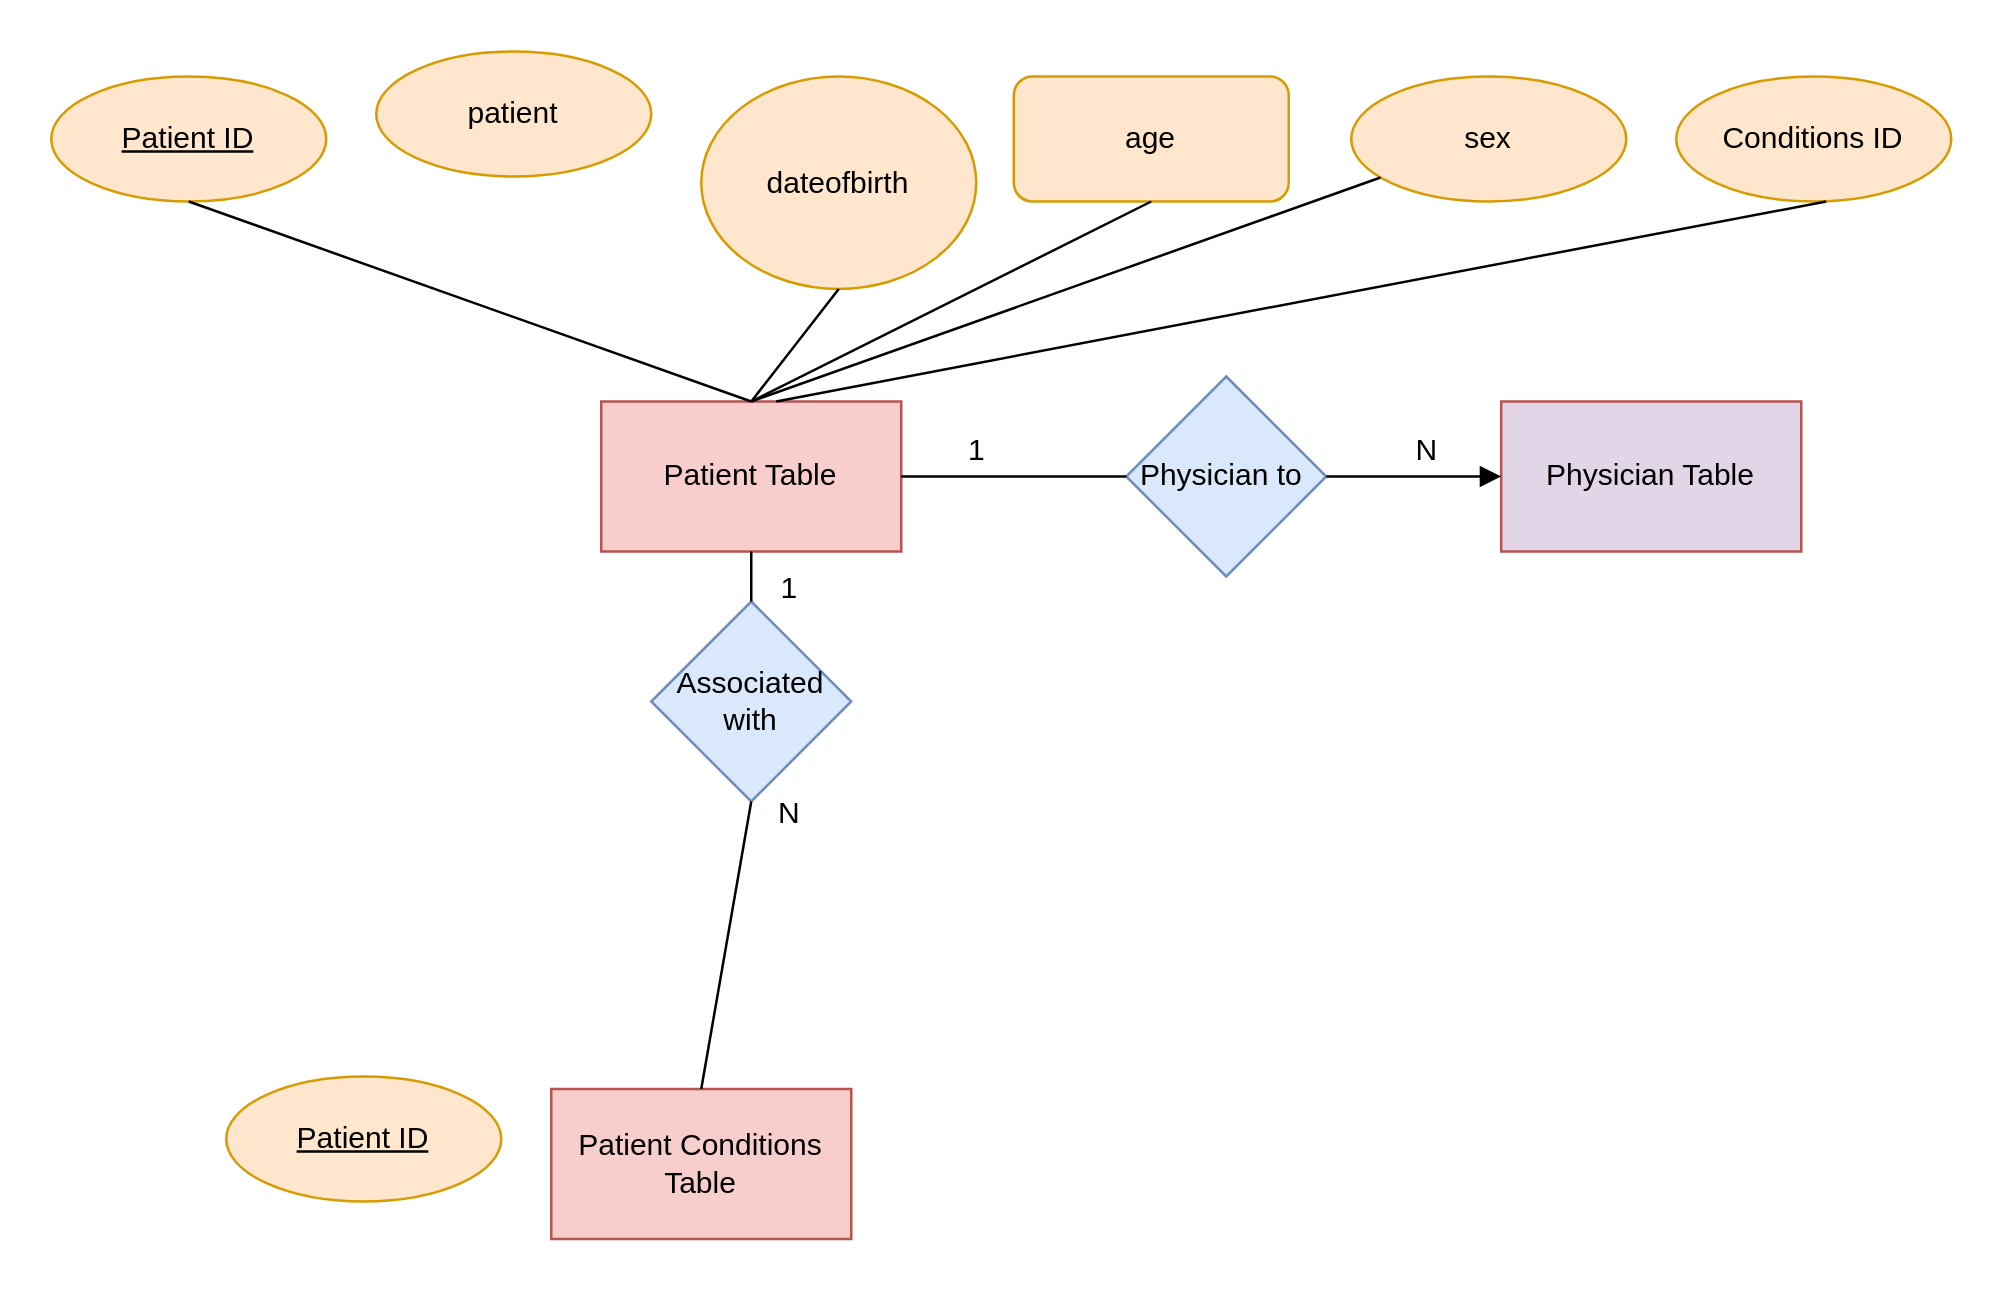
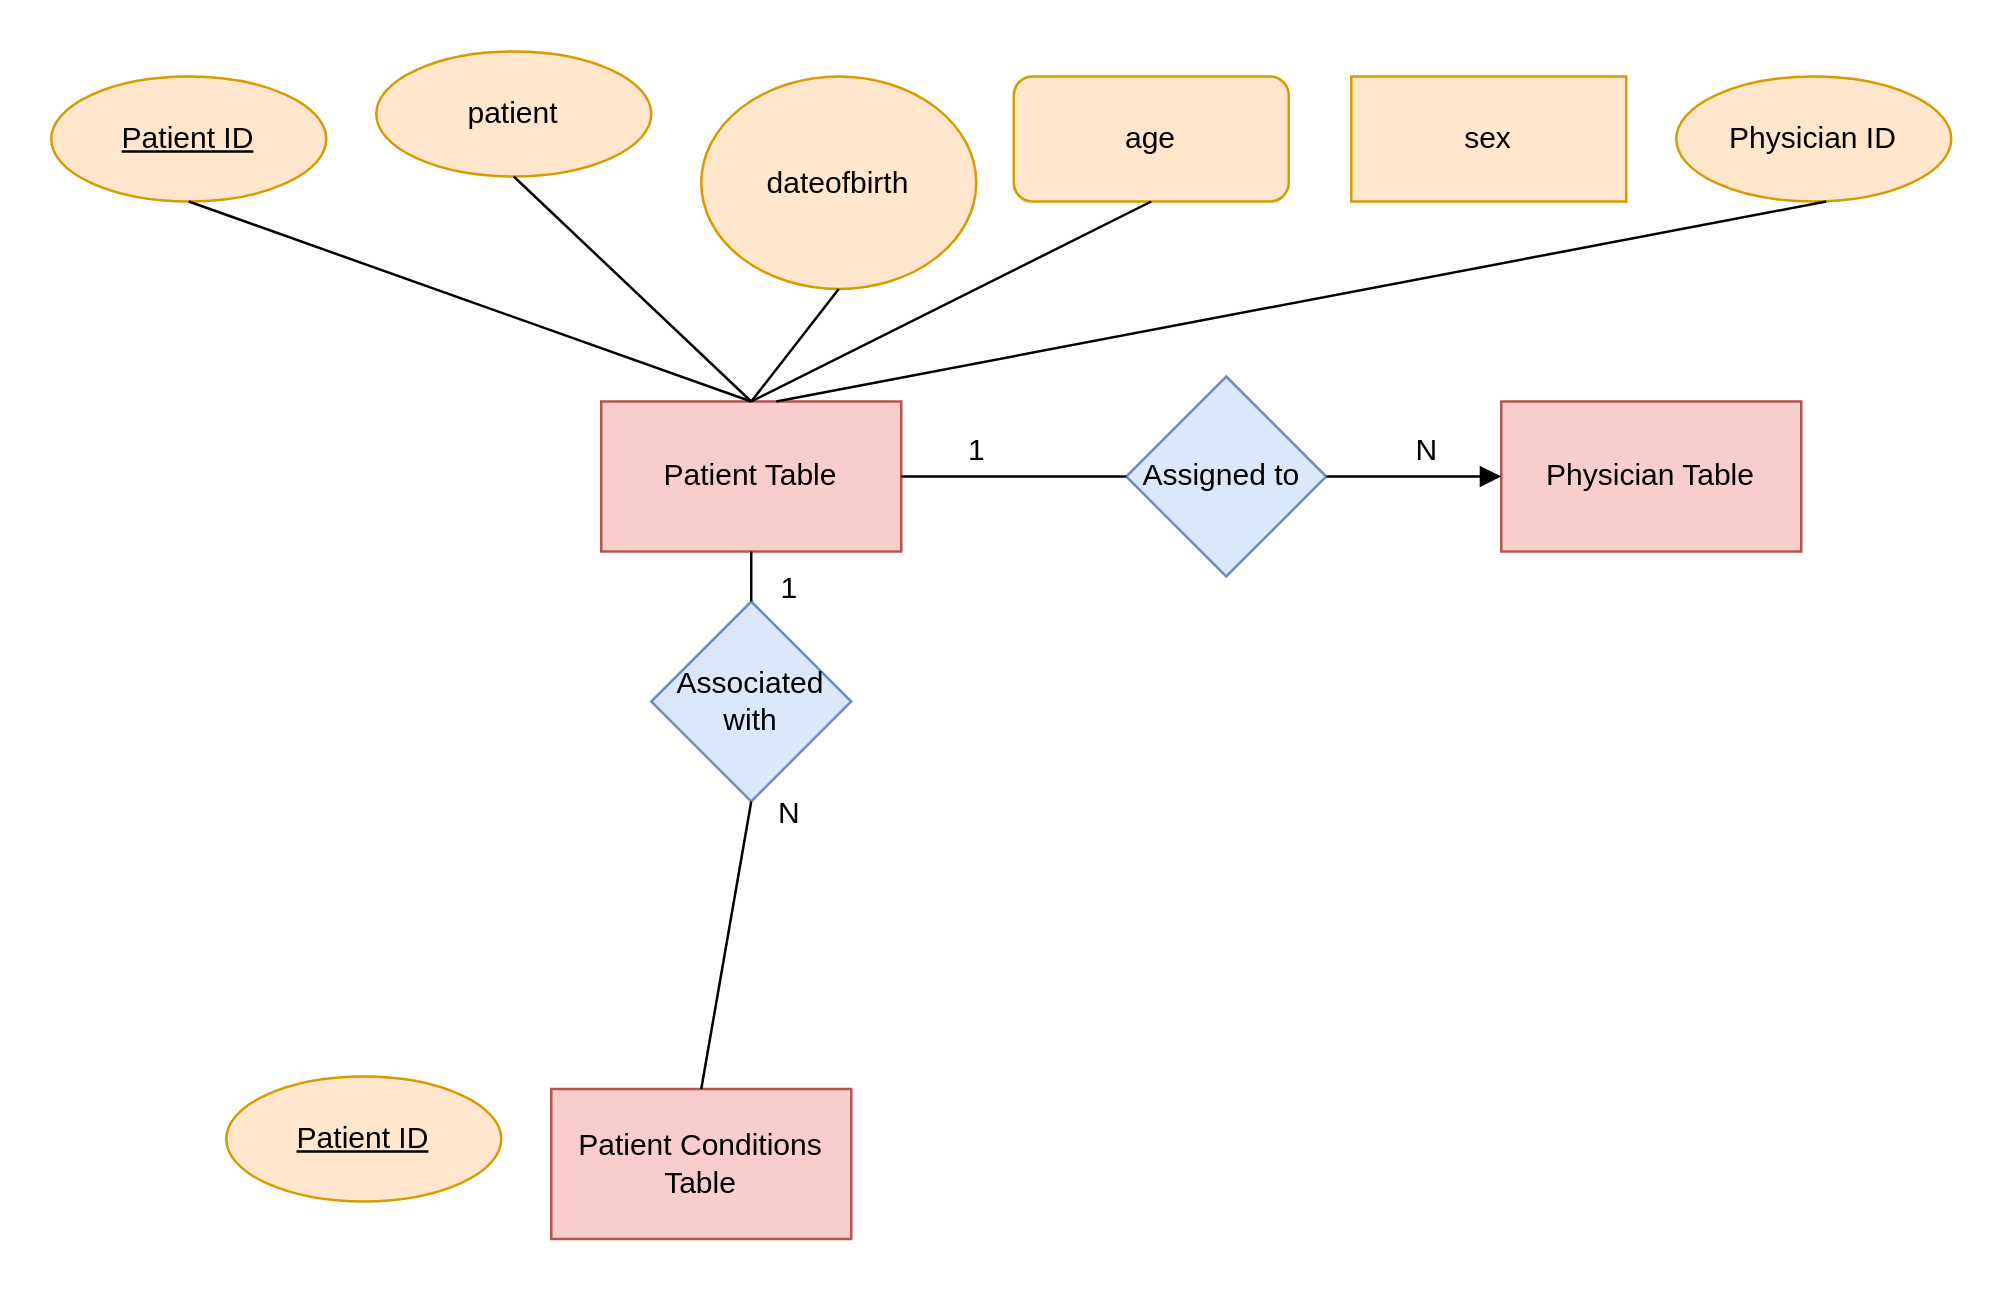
(1489, 139) -> (1489, 139)
(1814, 139) -> (1814, 139)
(1080, 284) -> (629, 285)
(1226, 476) -> (1226, 476)
(1651, 476) -> (1651, 476)
